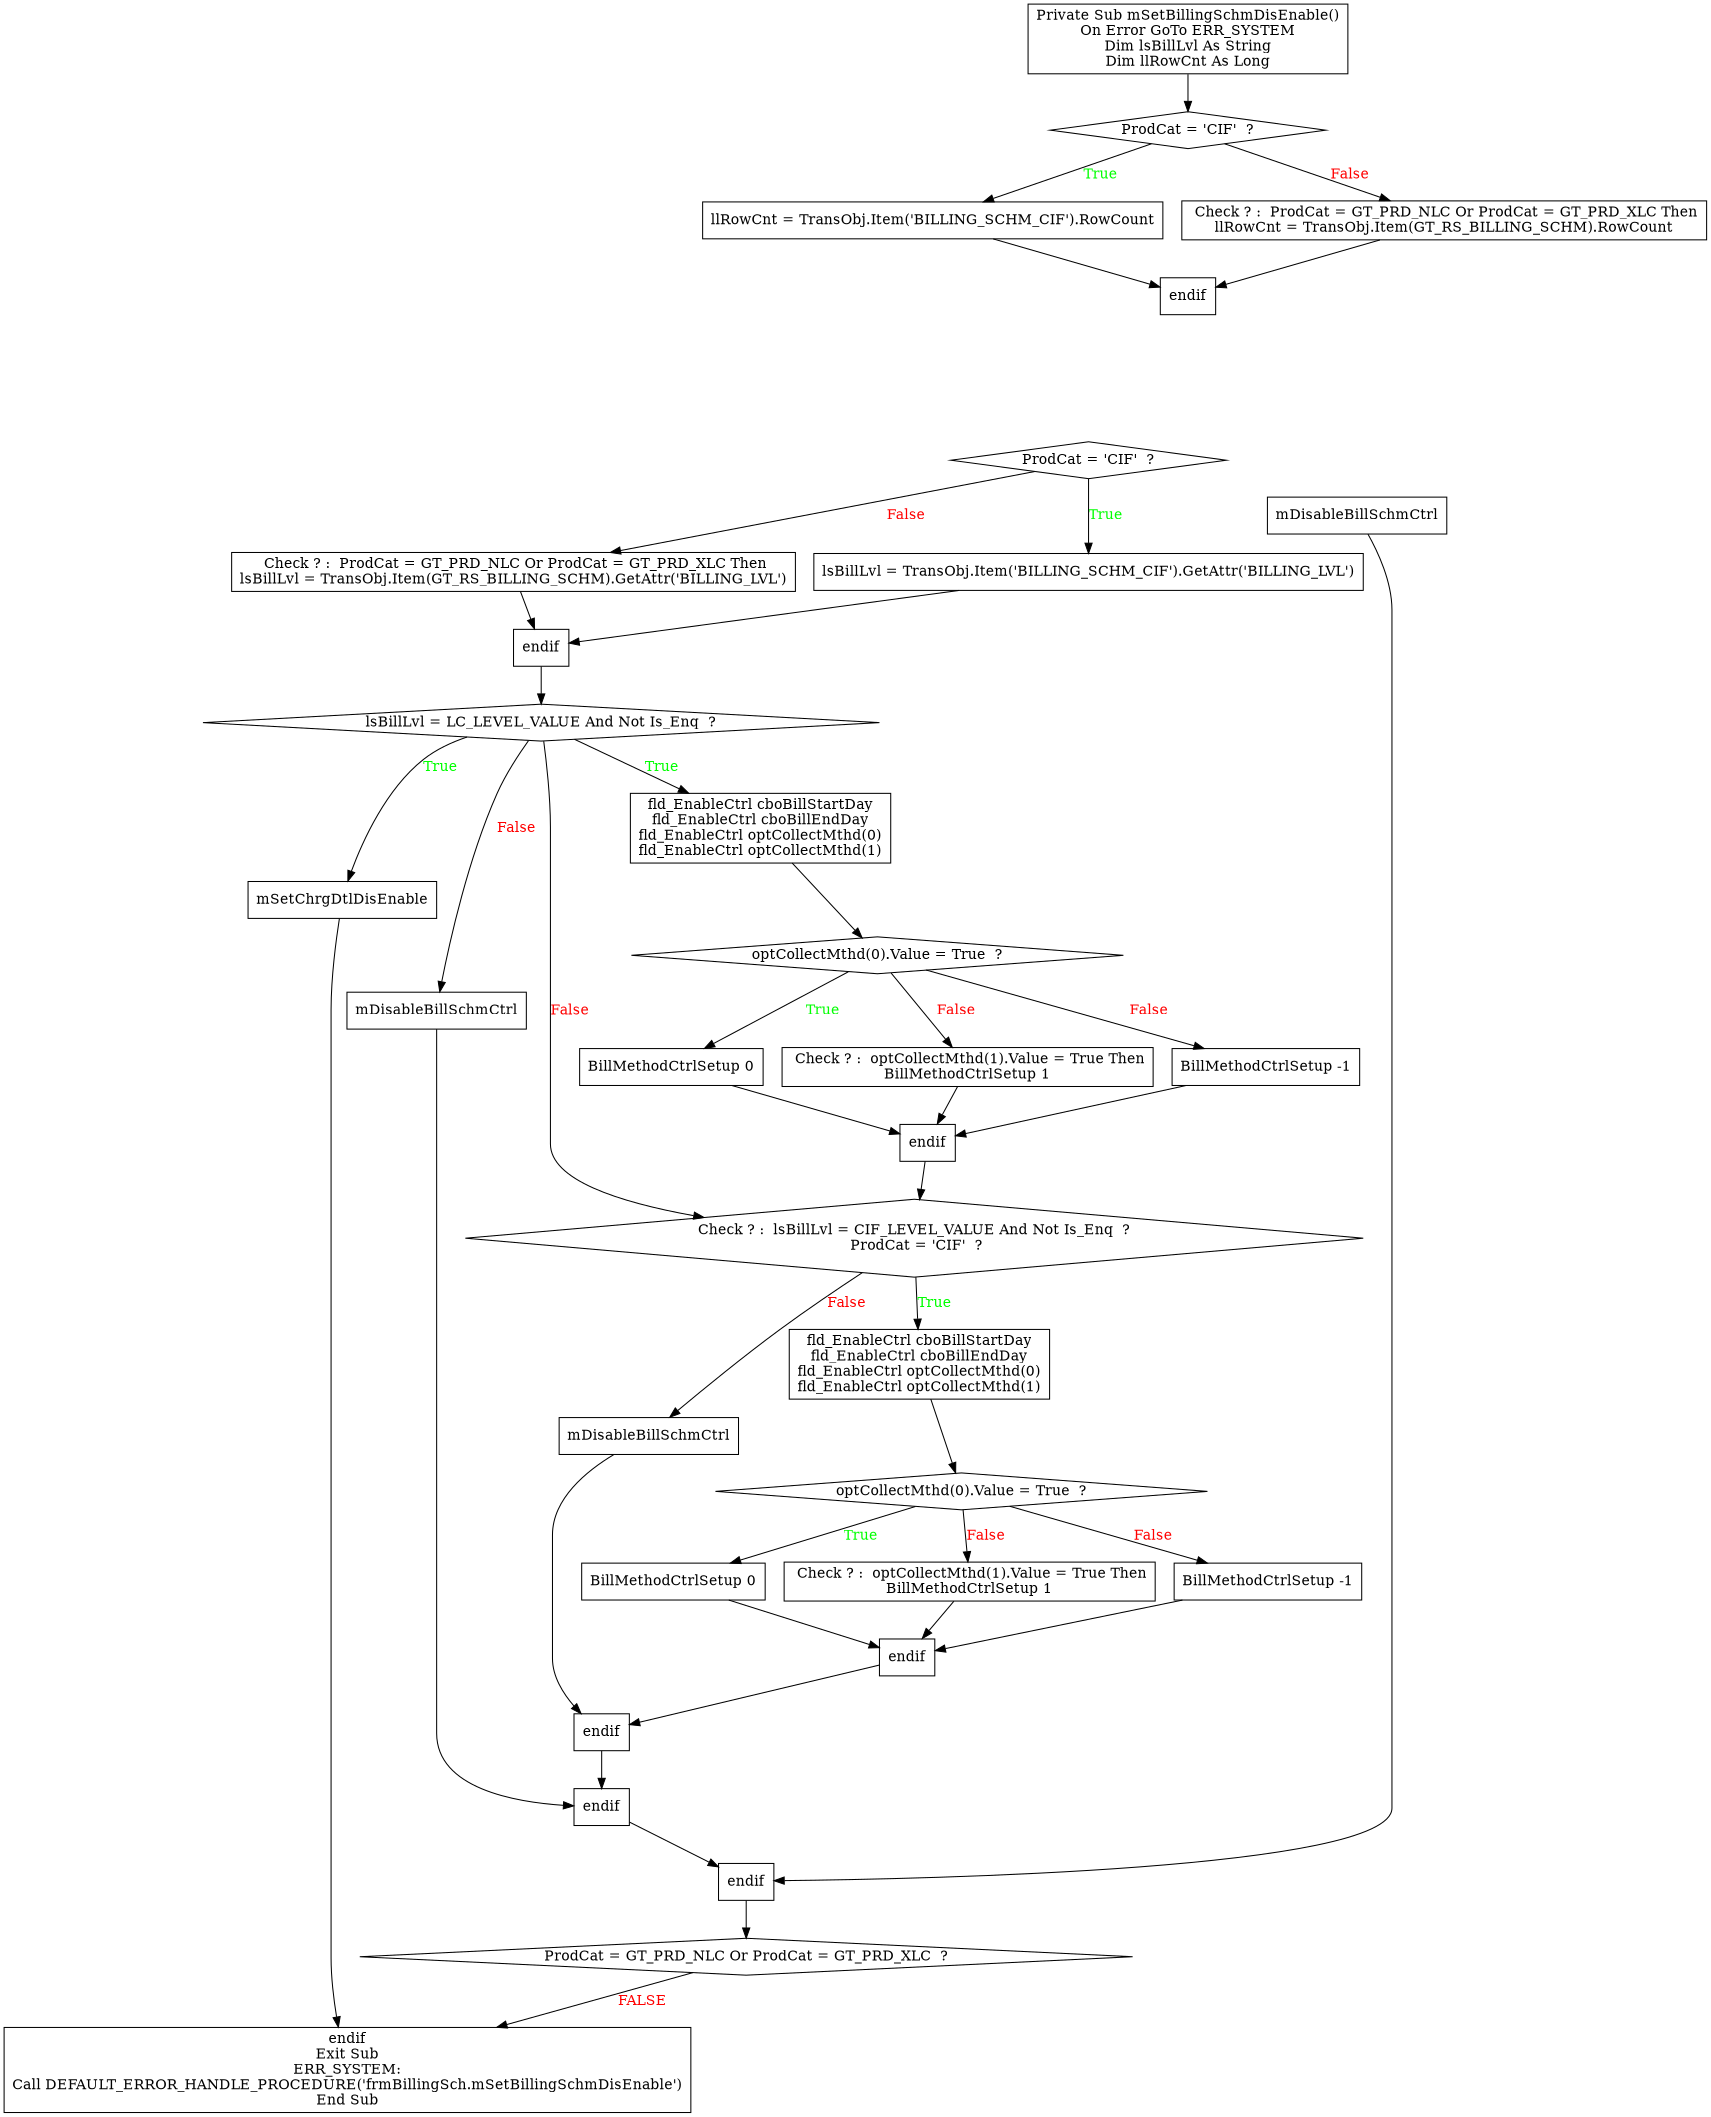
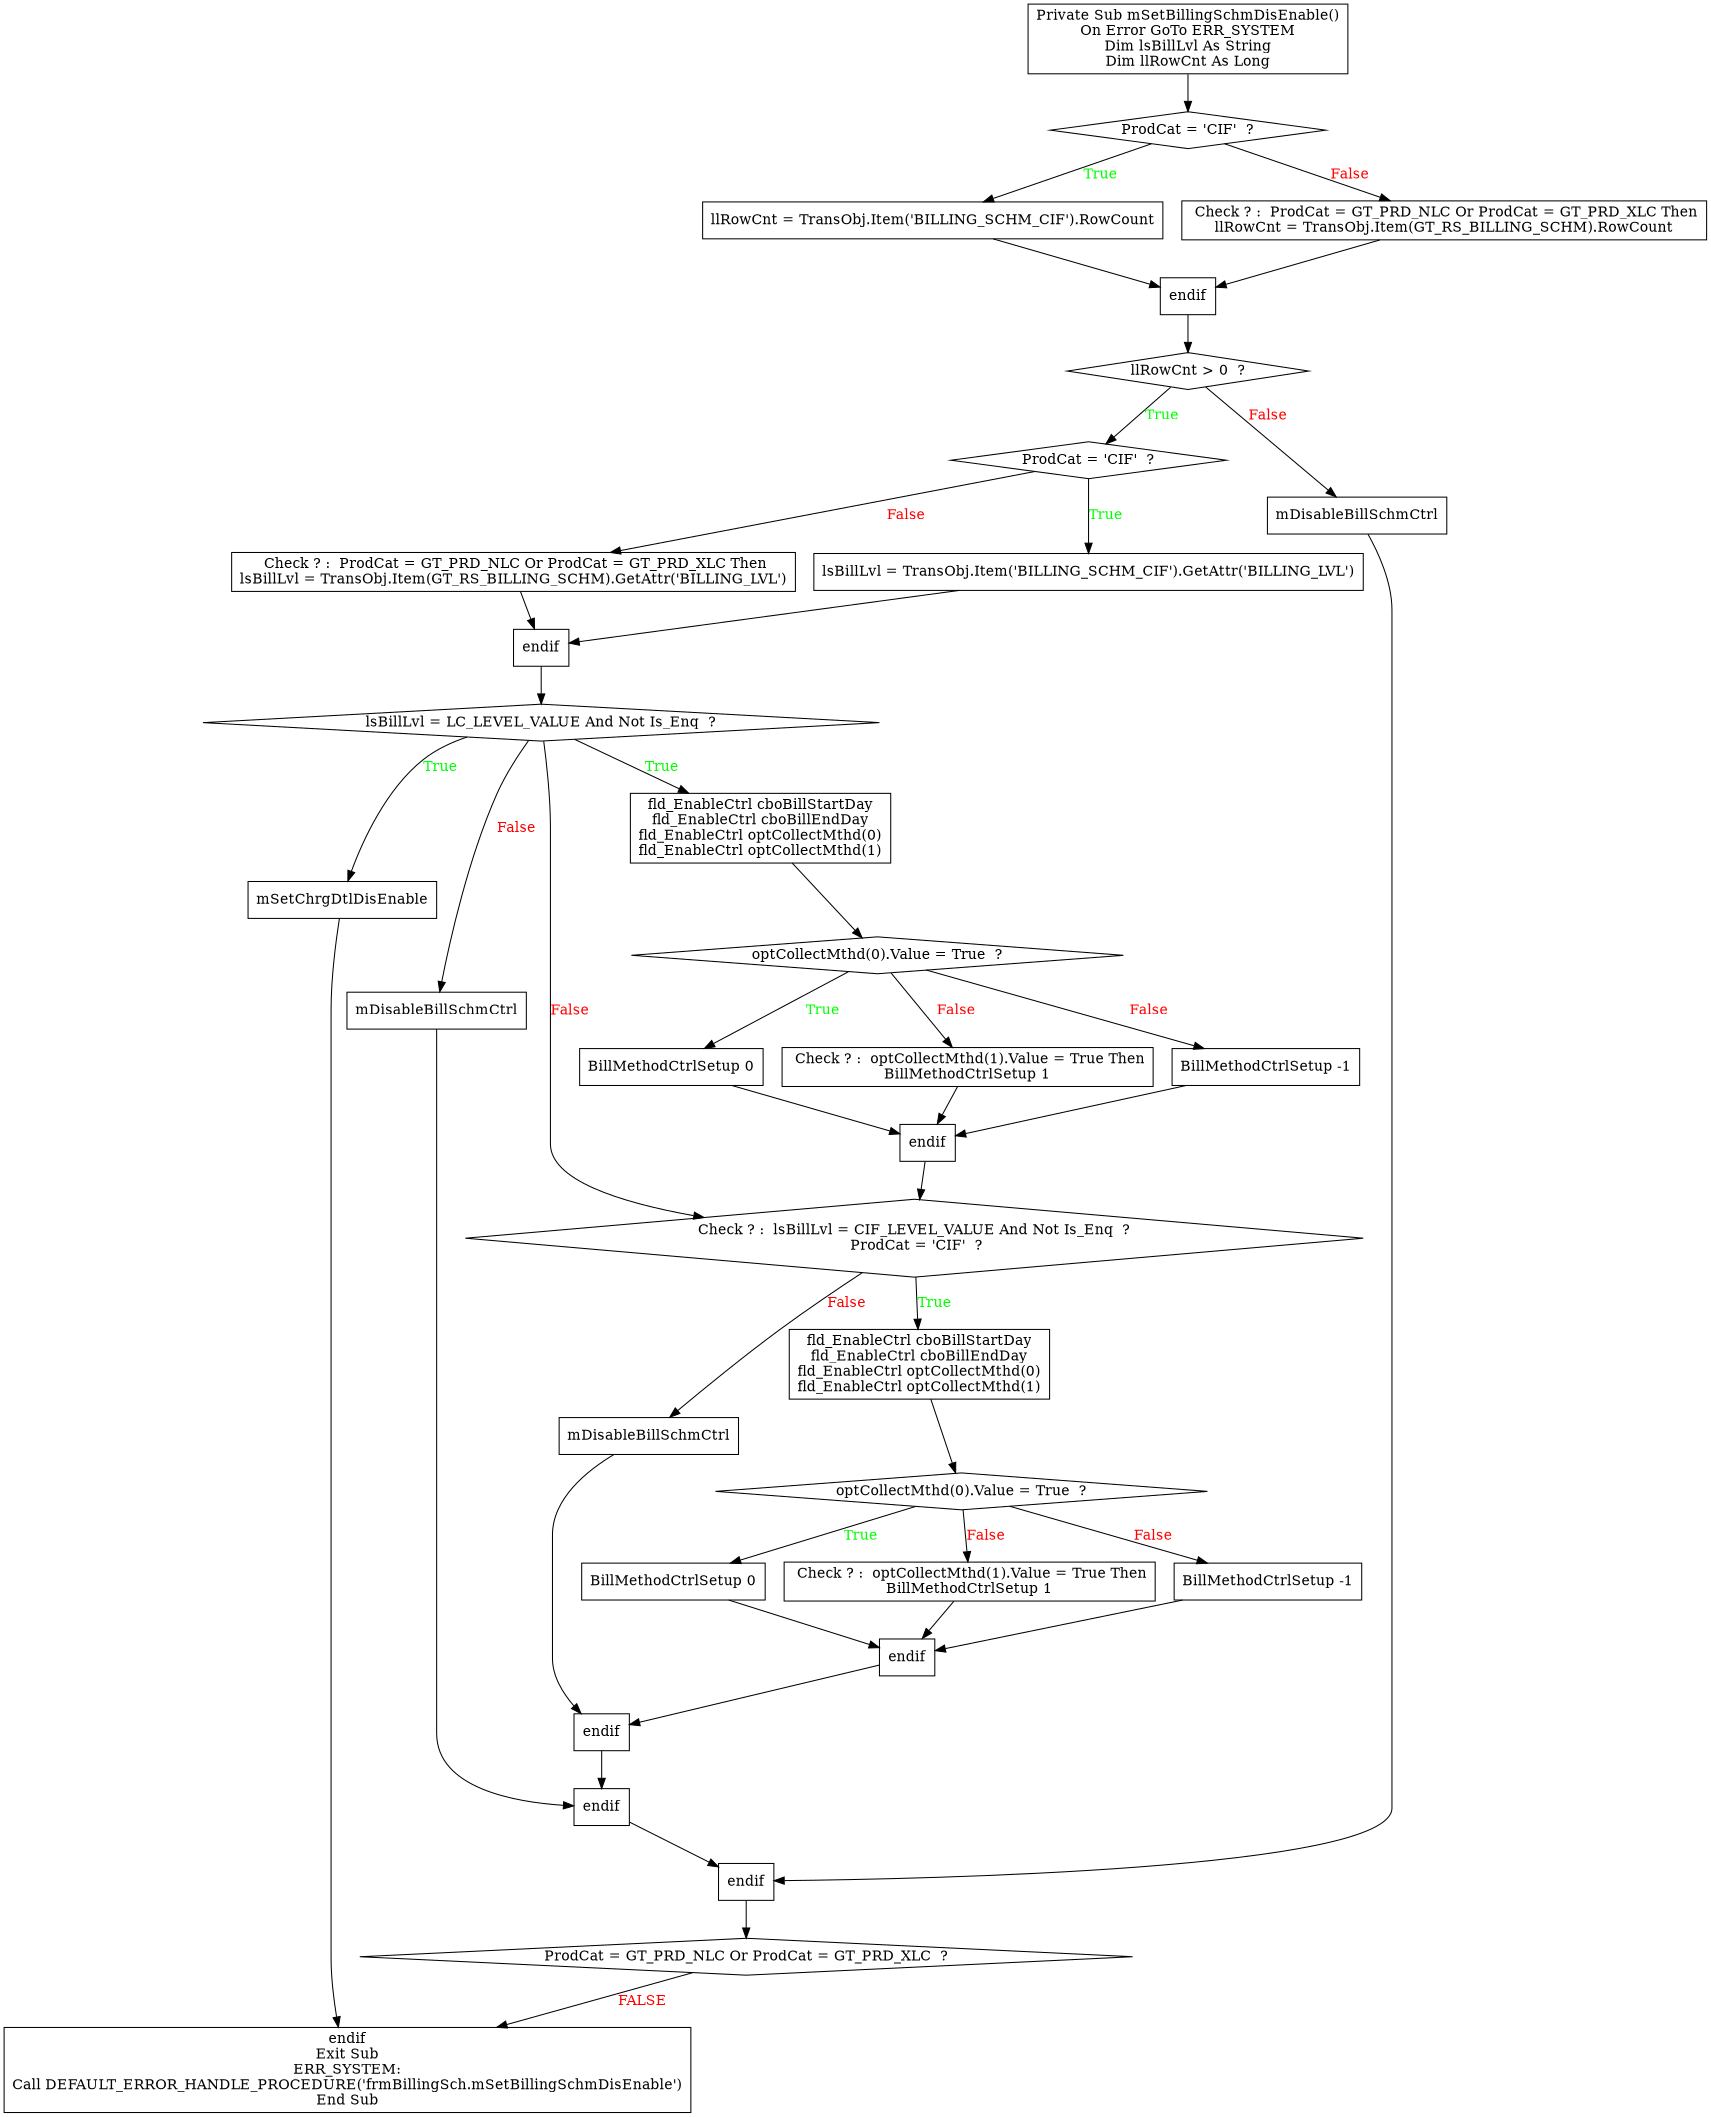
none -> (1188, 371)
